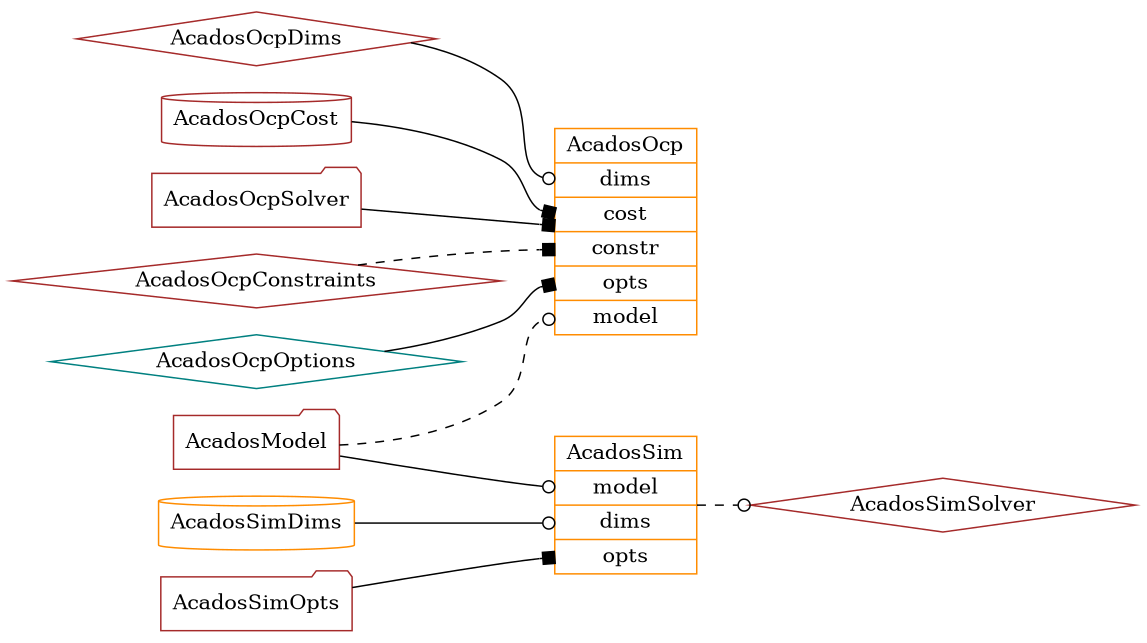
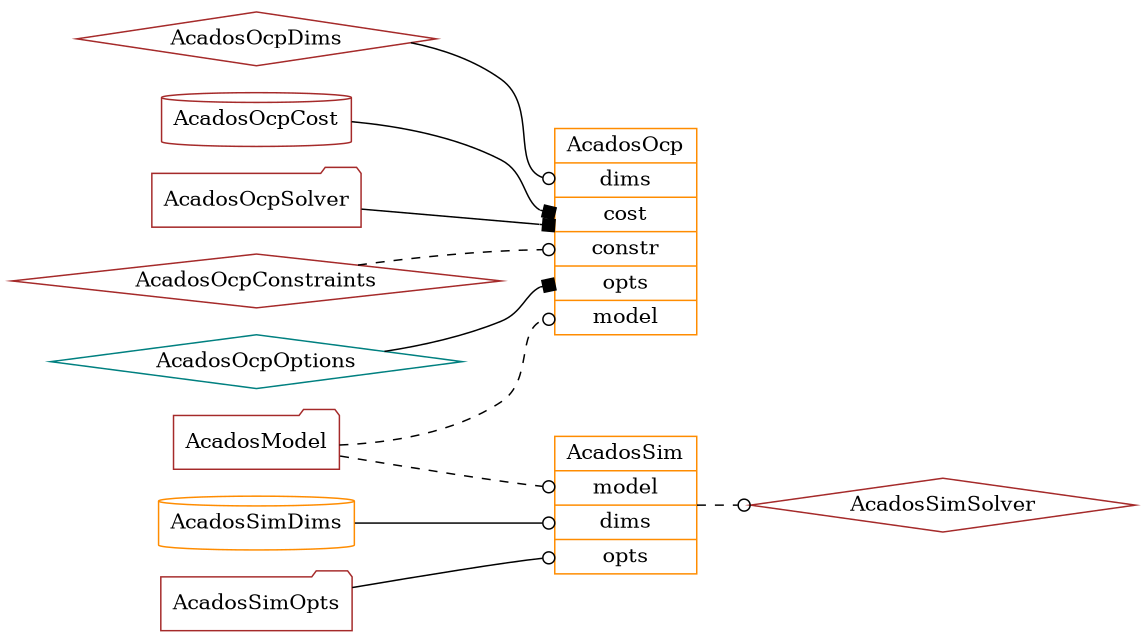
(449, 255) -> (450, 255)
(441, 472) -> (441, 472)
(446, 572) -> (447, 572)
